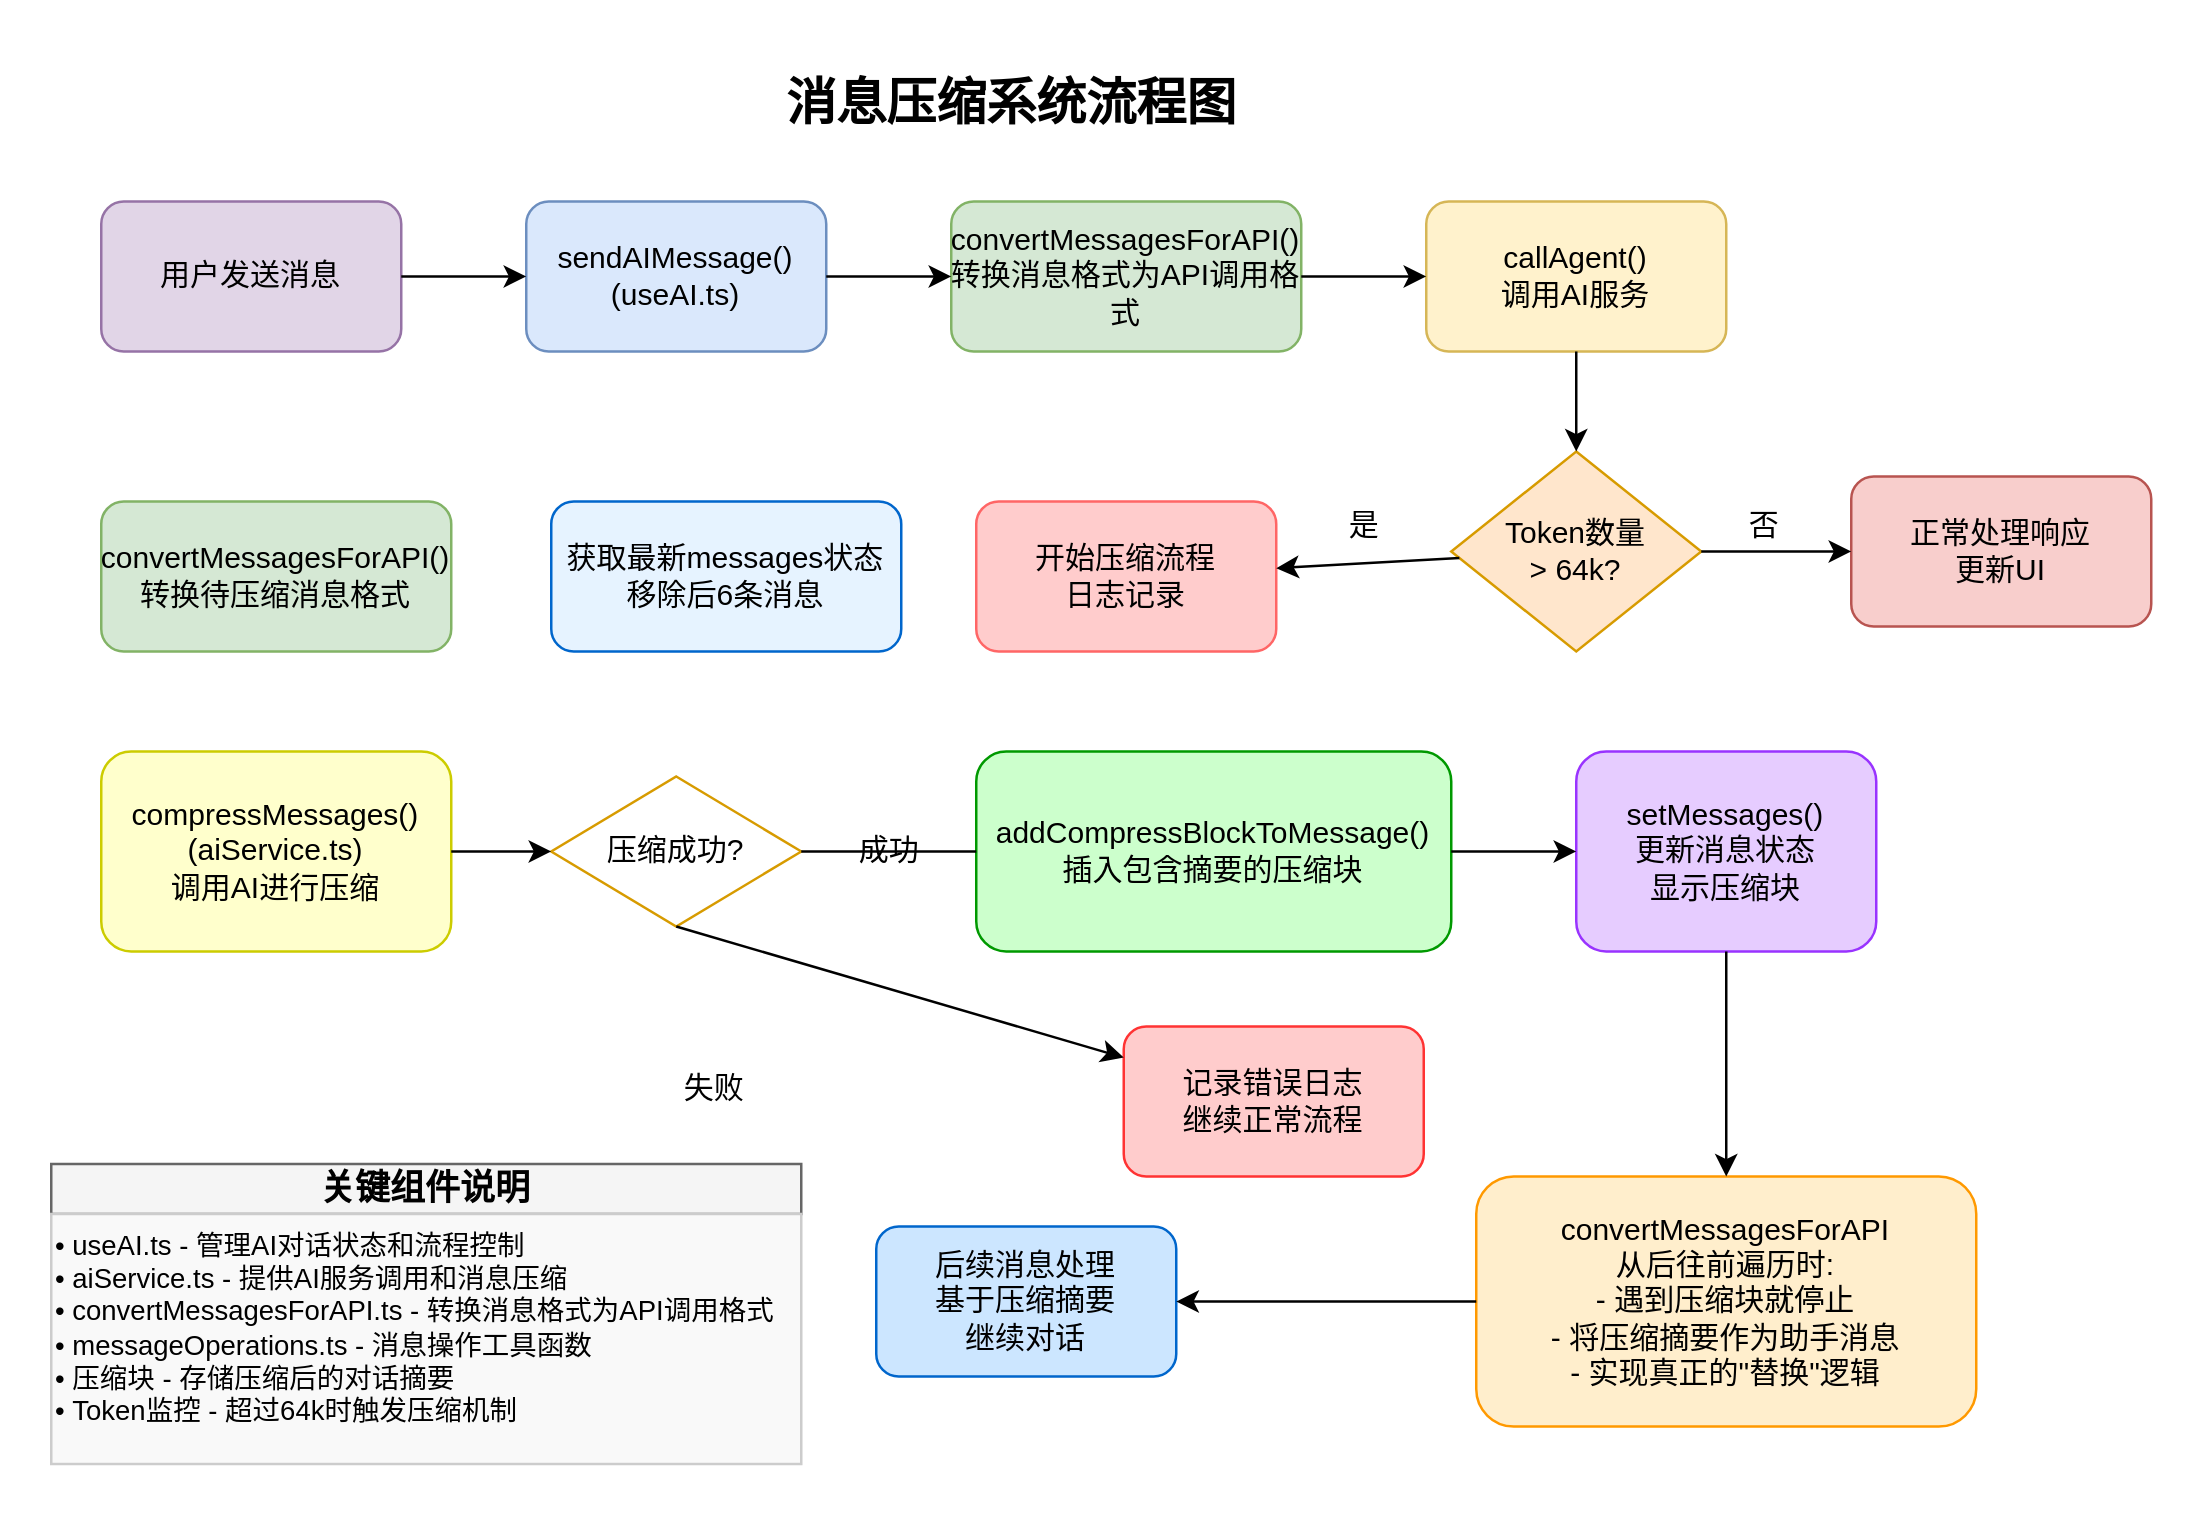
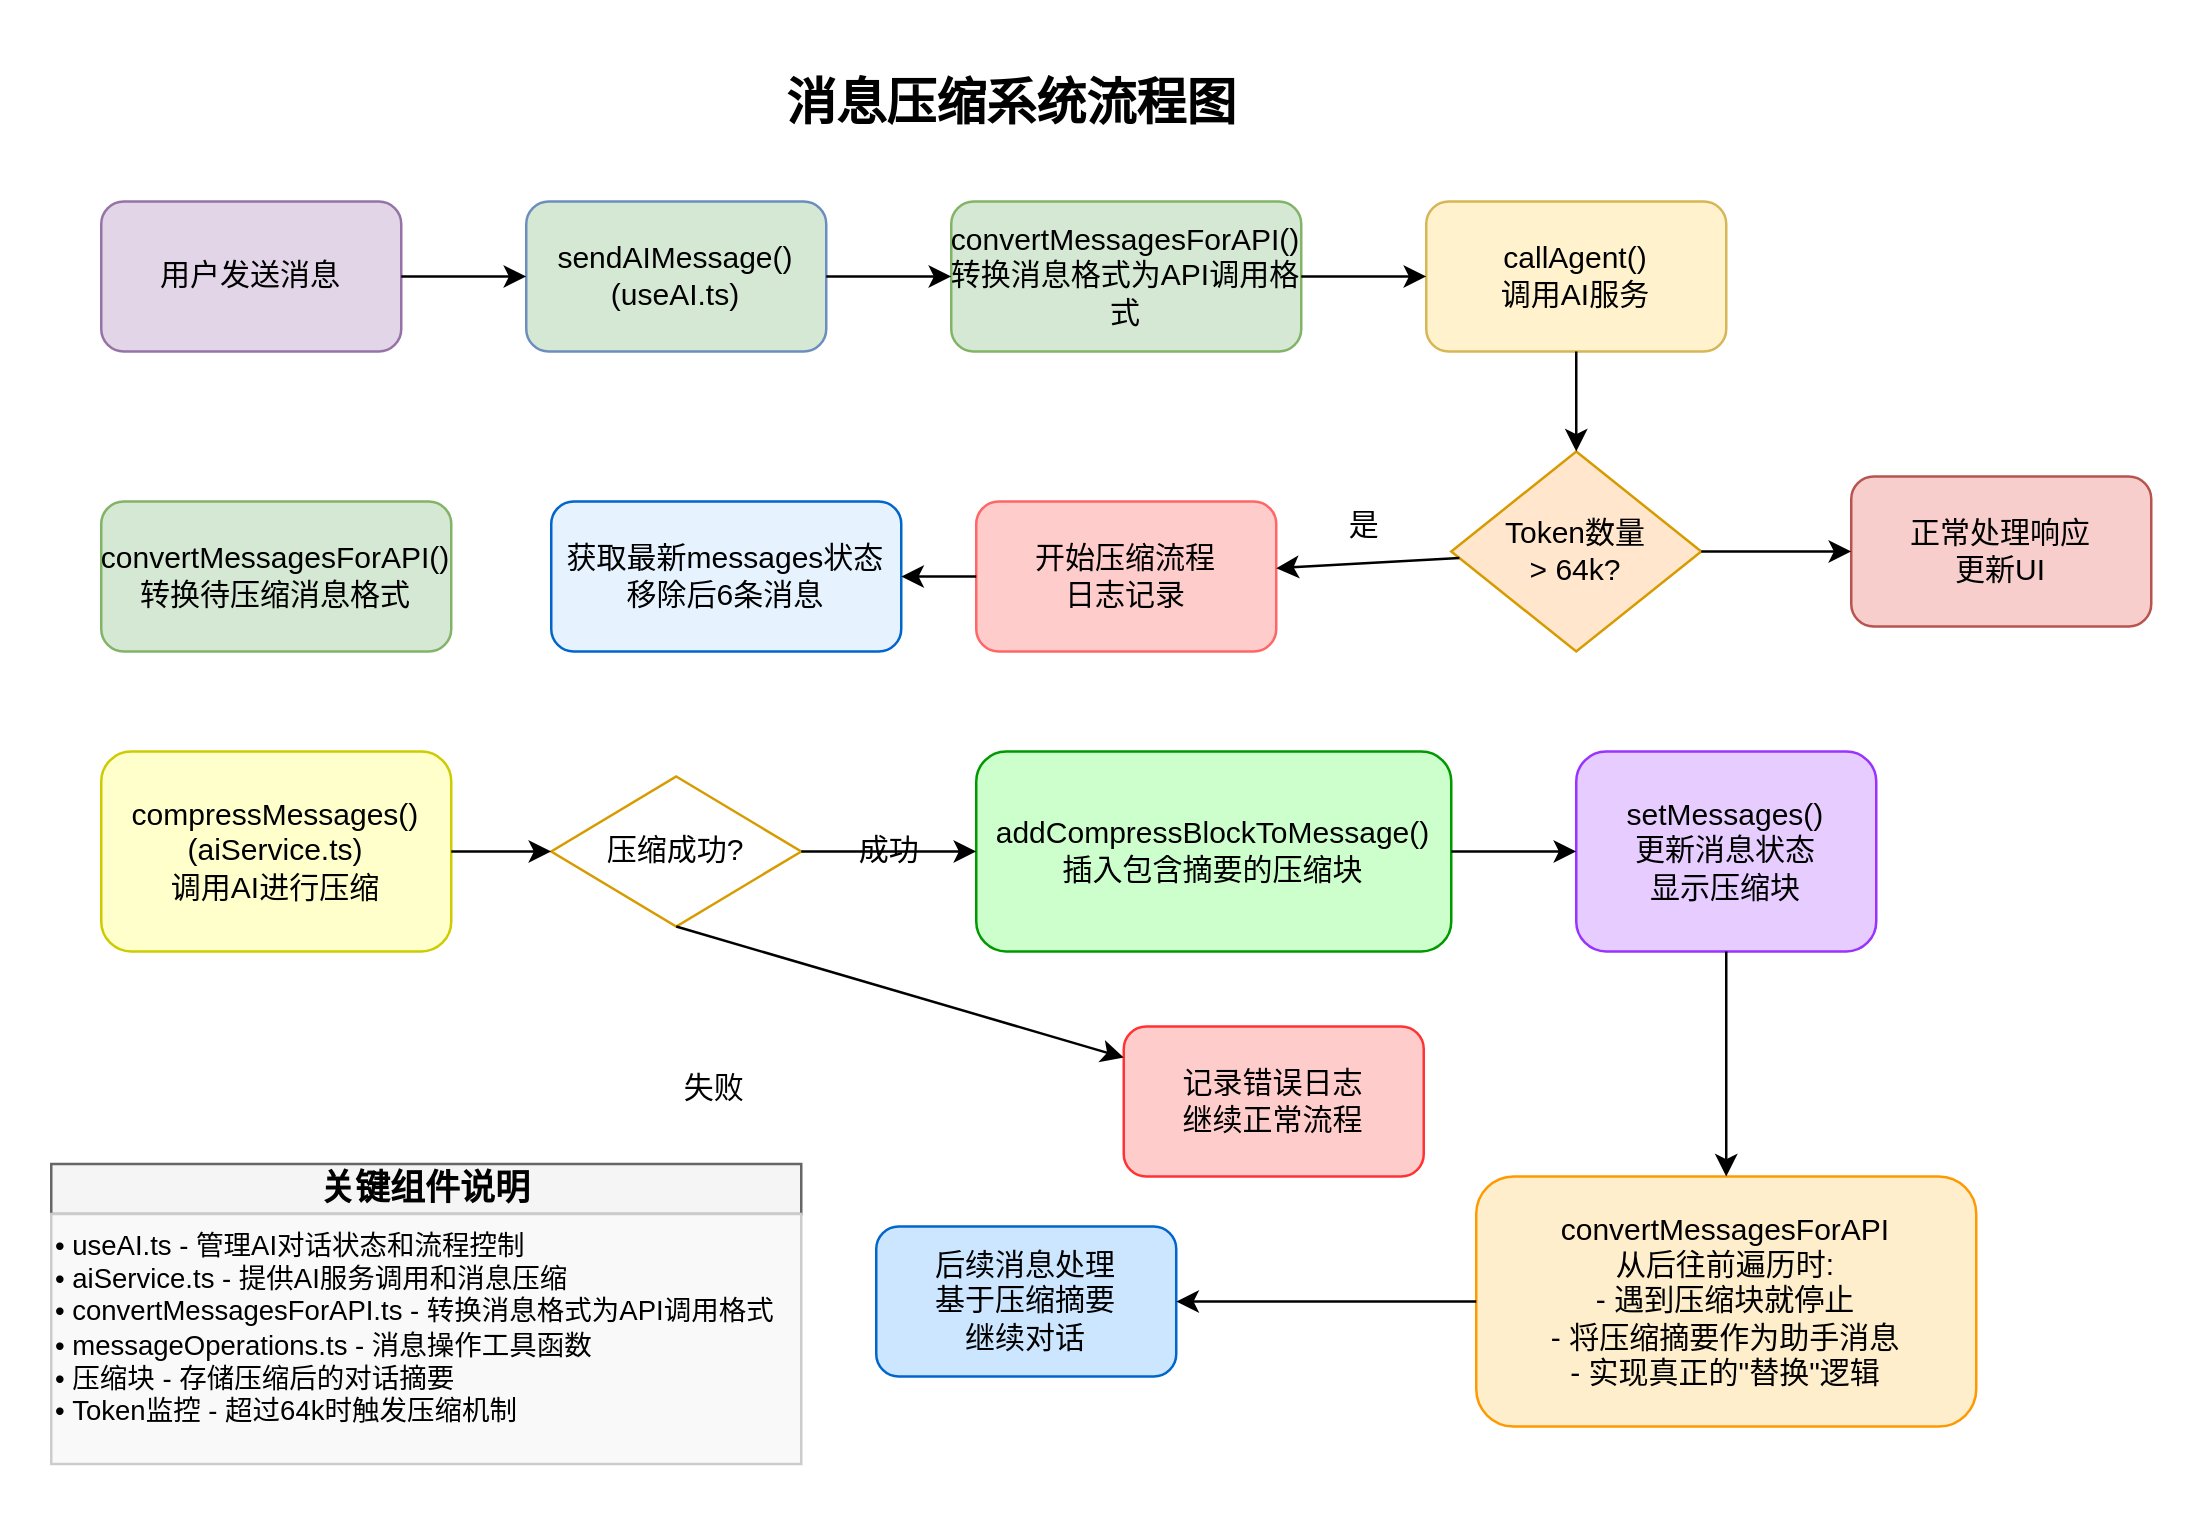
(676, 276) -> (676, 276)
(1764, 526) -> none
none -> (947, 576)
(964, 851) -> (958, 851)
